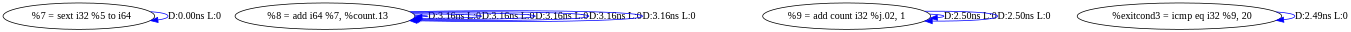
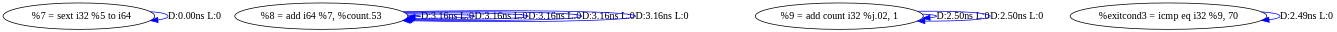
(325, 16) -> (321, 16)
(1179, 16) -> (1168, 16)
